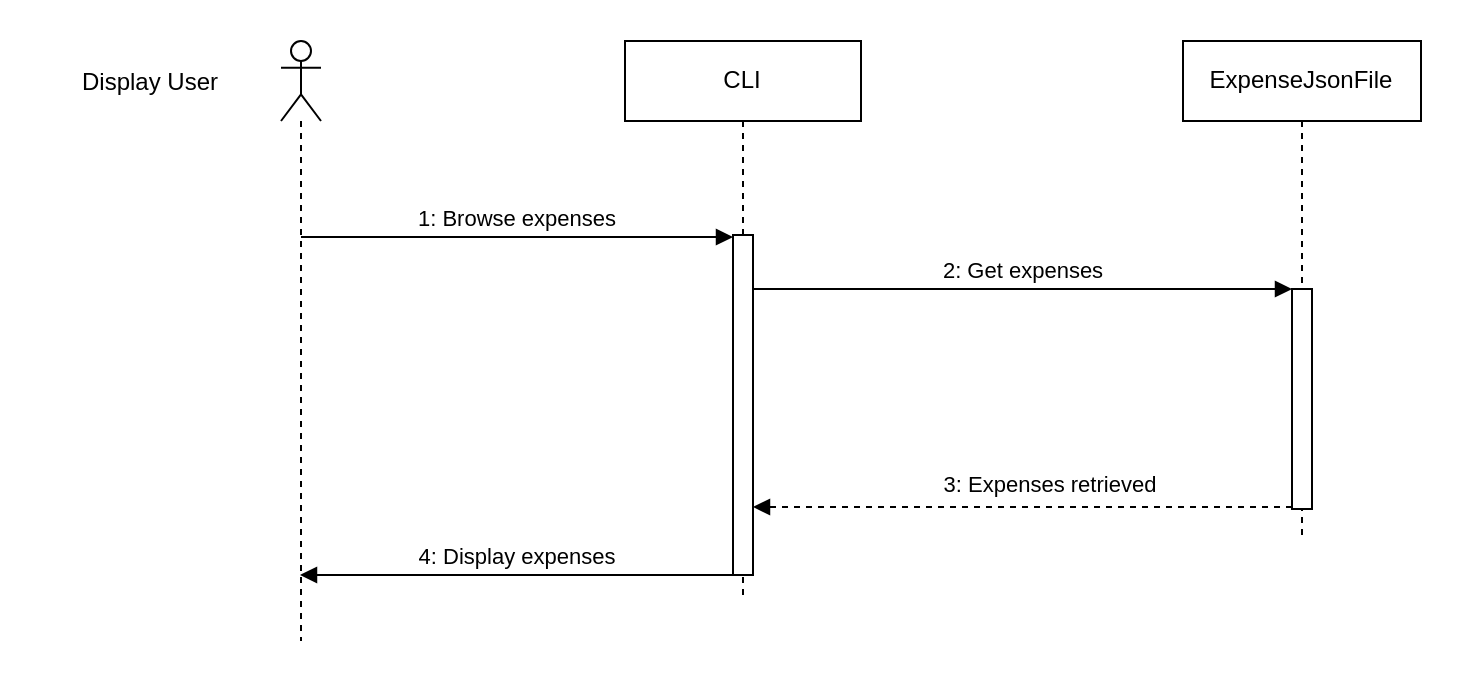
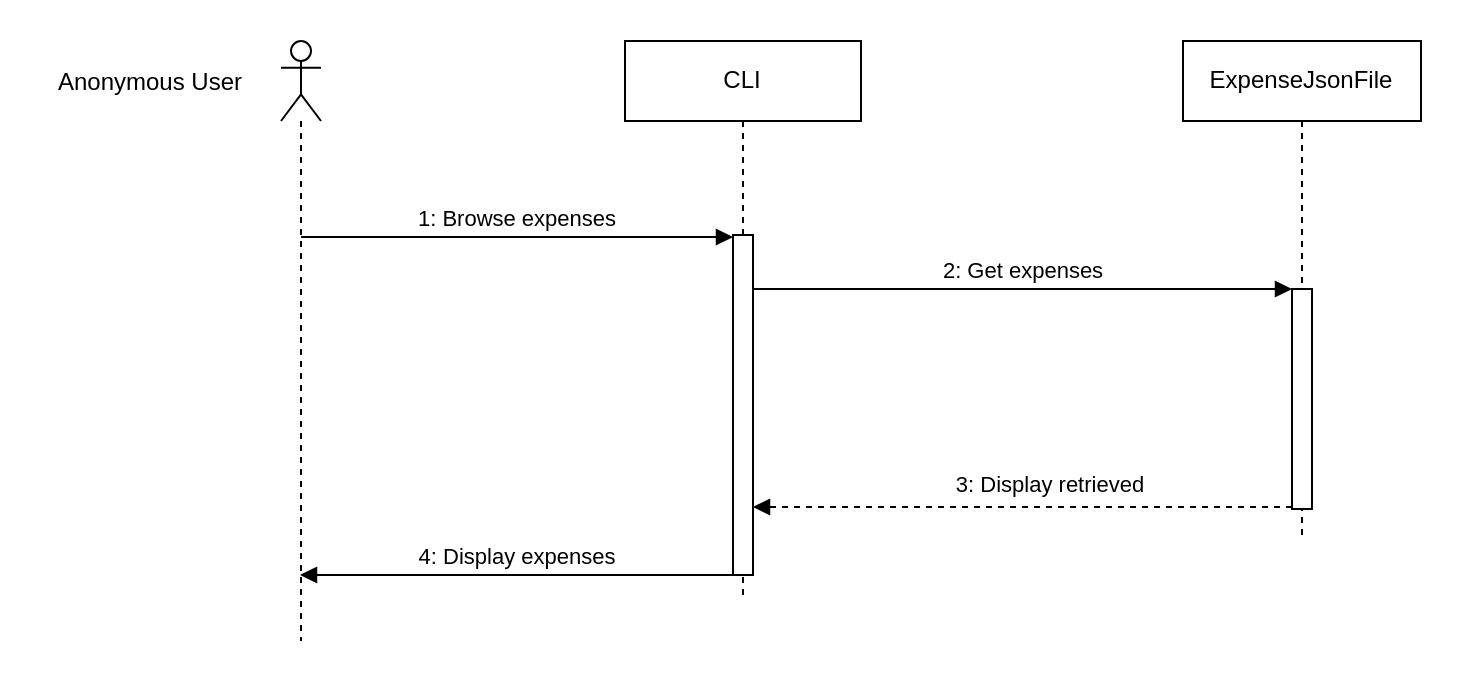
(151, 83) -> (151, 83)
(1051, 485) -> (1051, 485)
